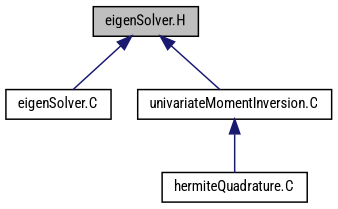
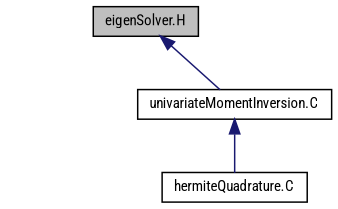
(58, 104) -> none
